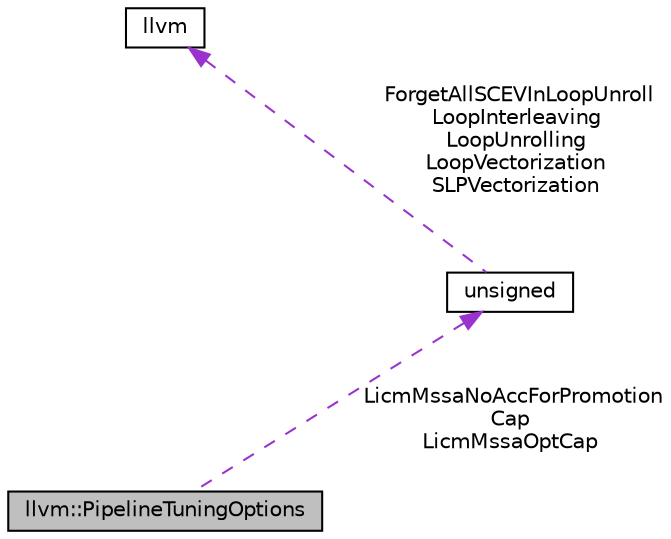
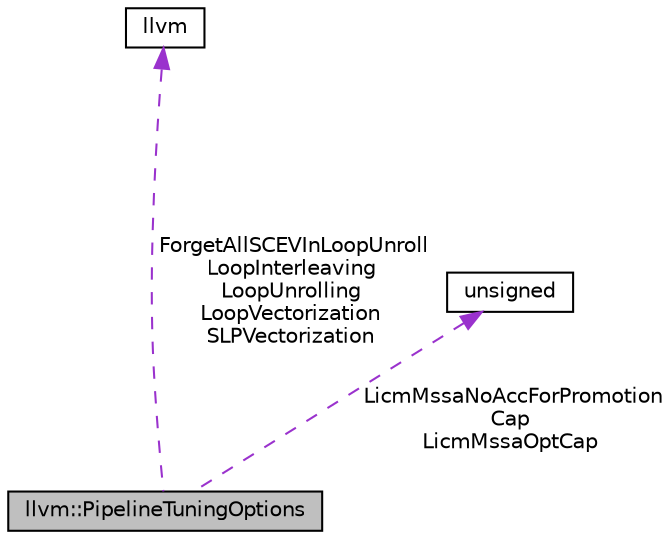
(346, 166) -> (152, 280)
